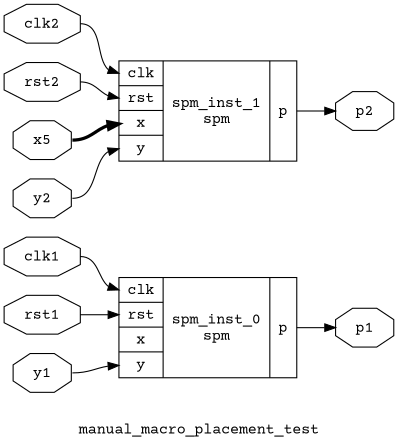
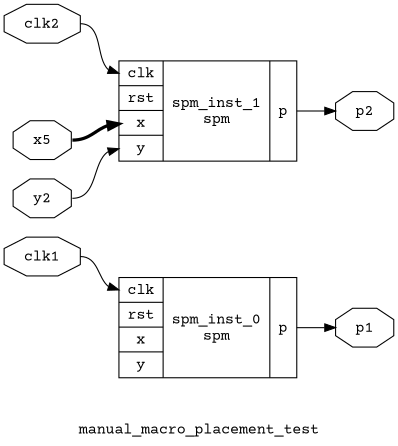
(42, 82) -> none
(42, 315) -> none
(42, 373) -> none
